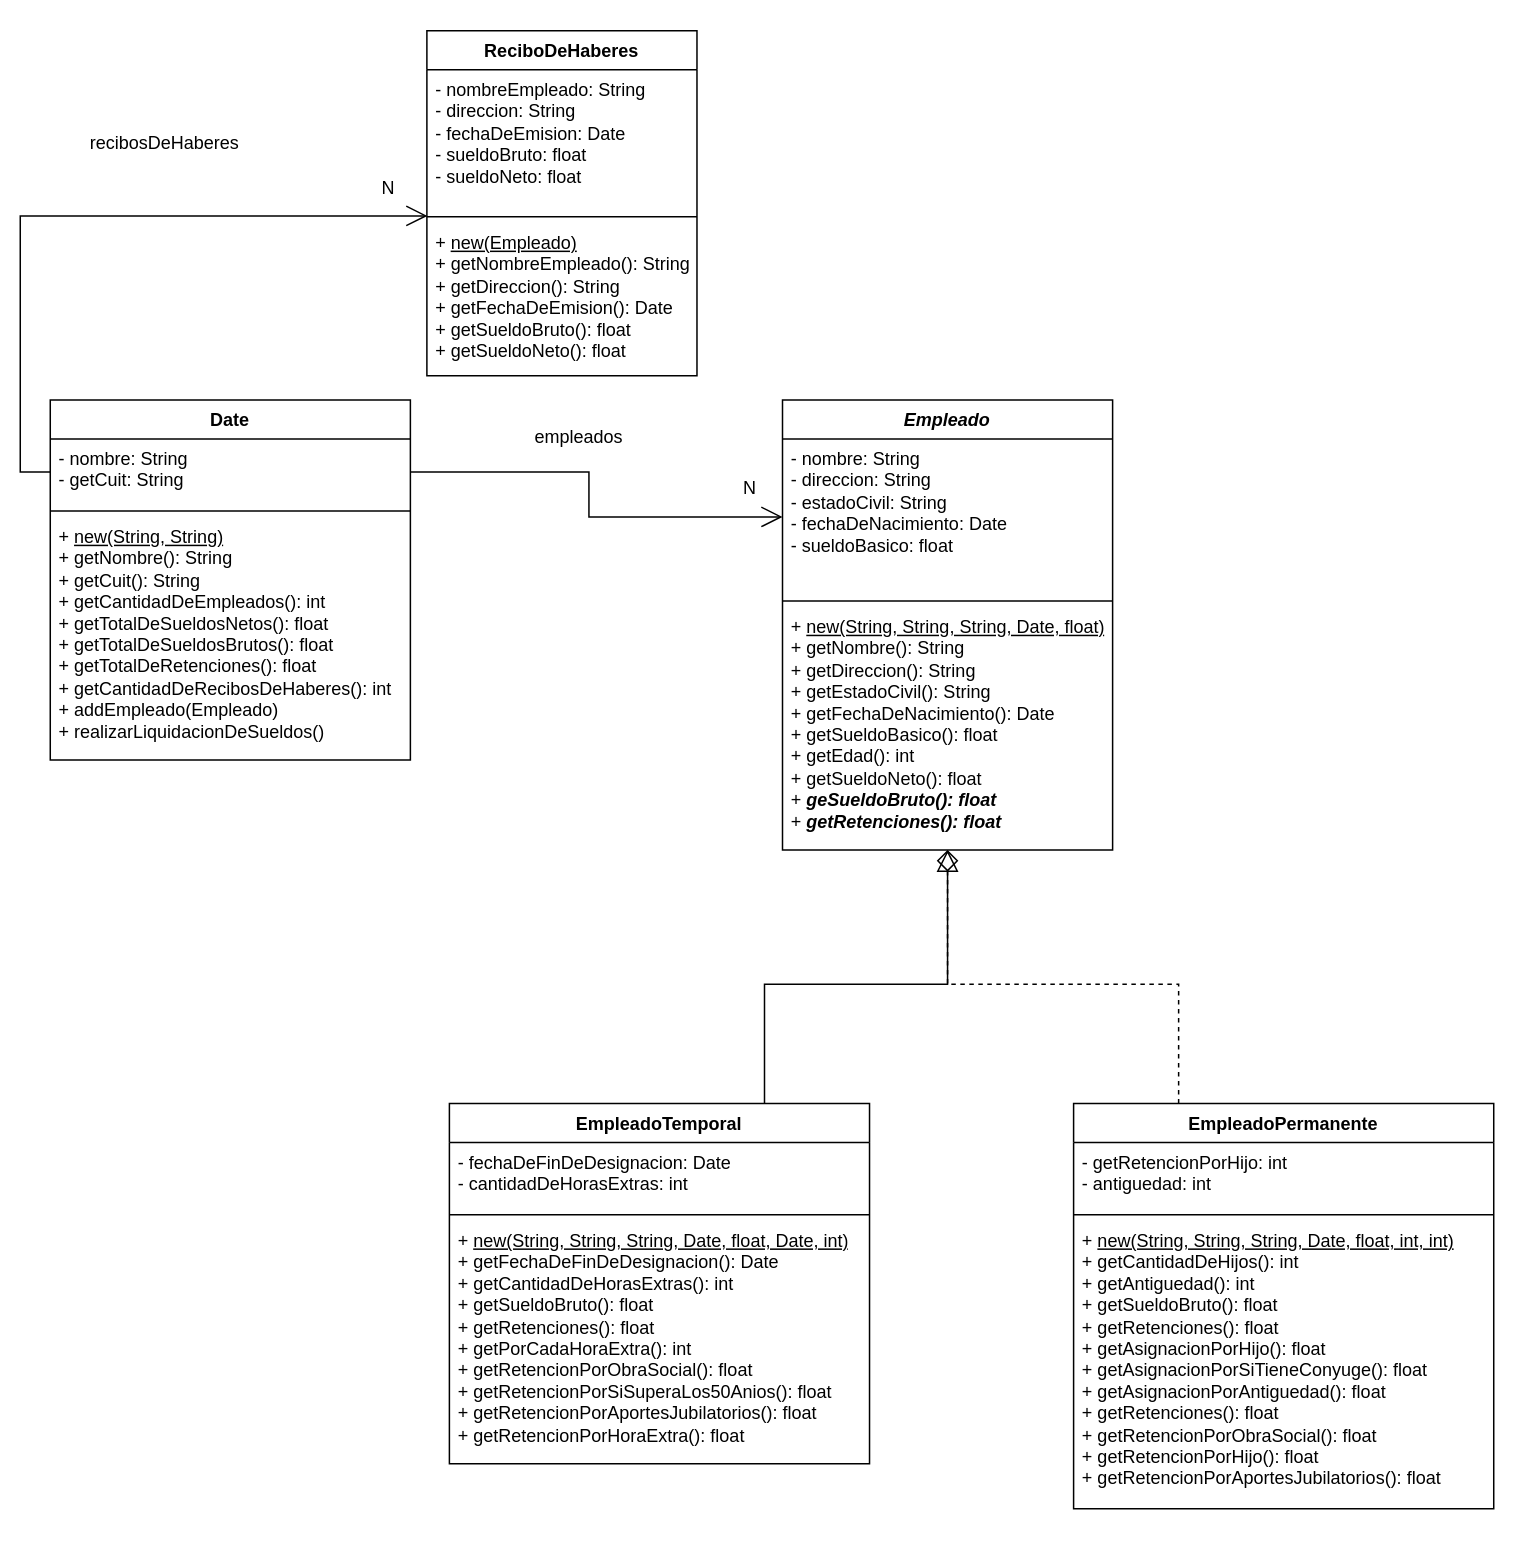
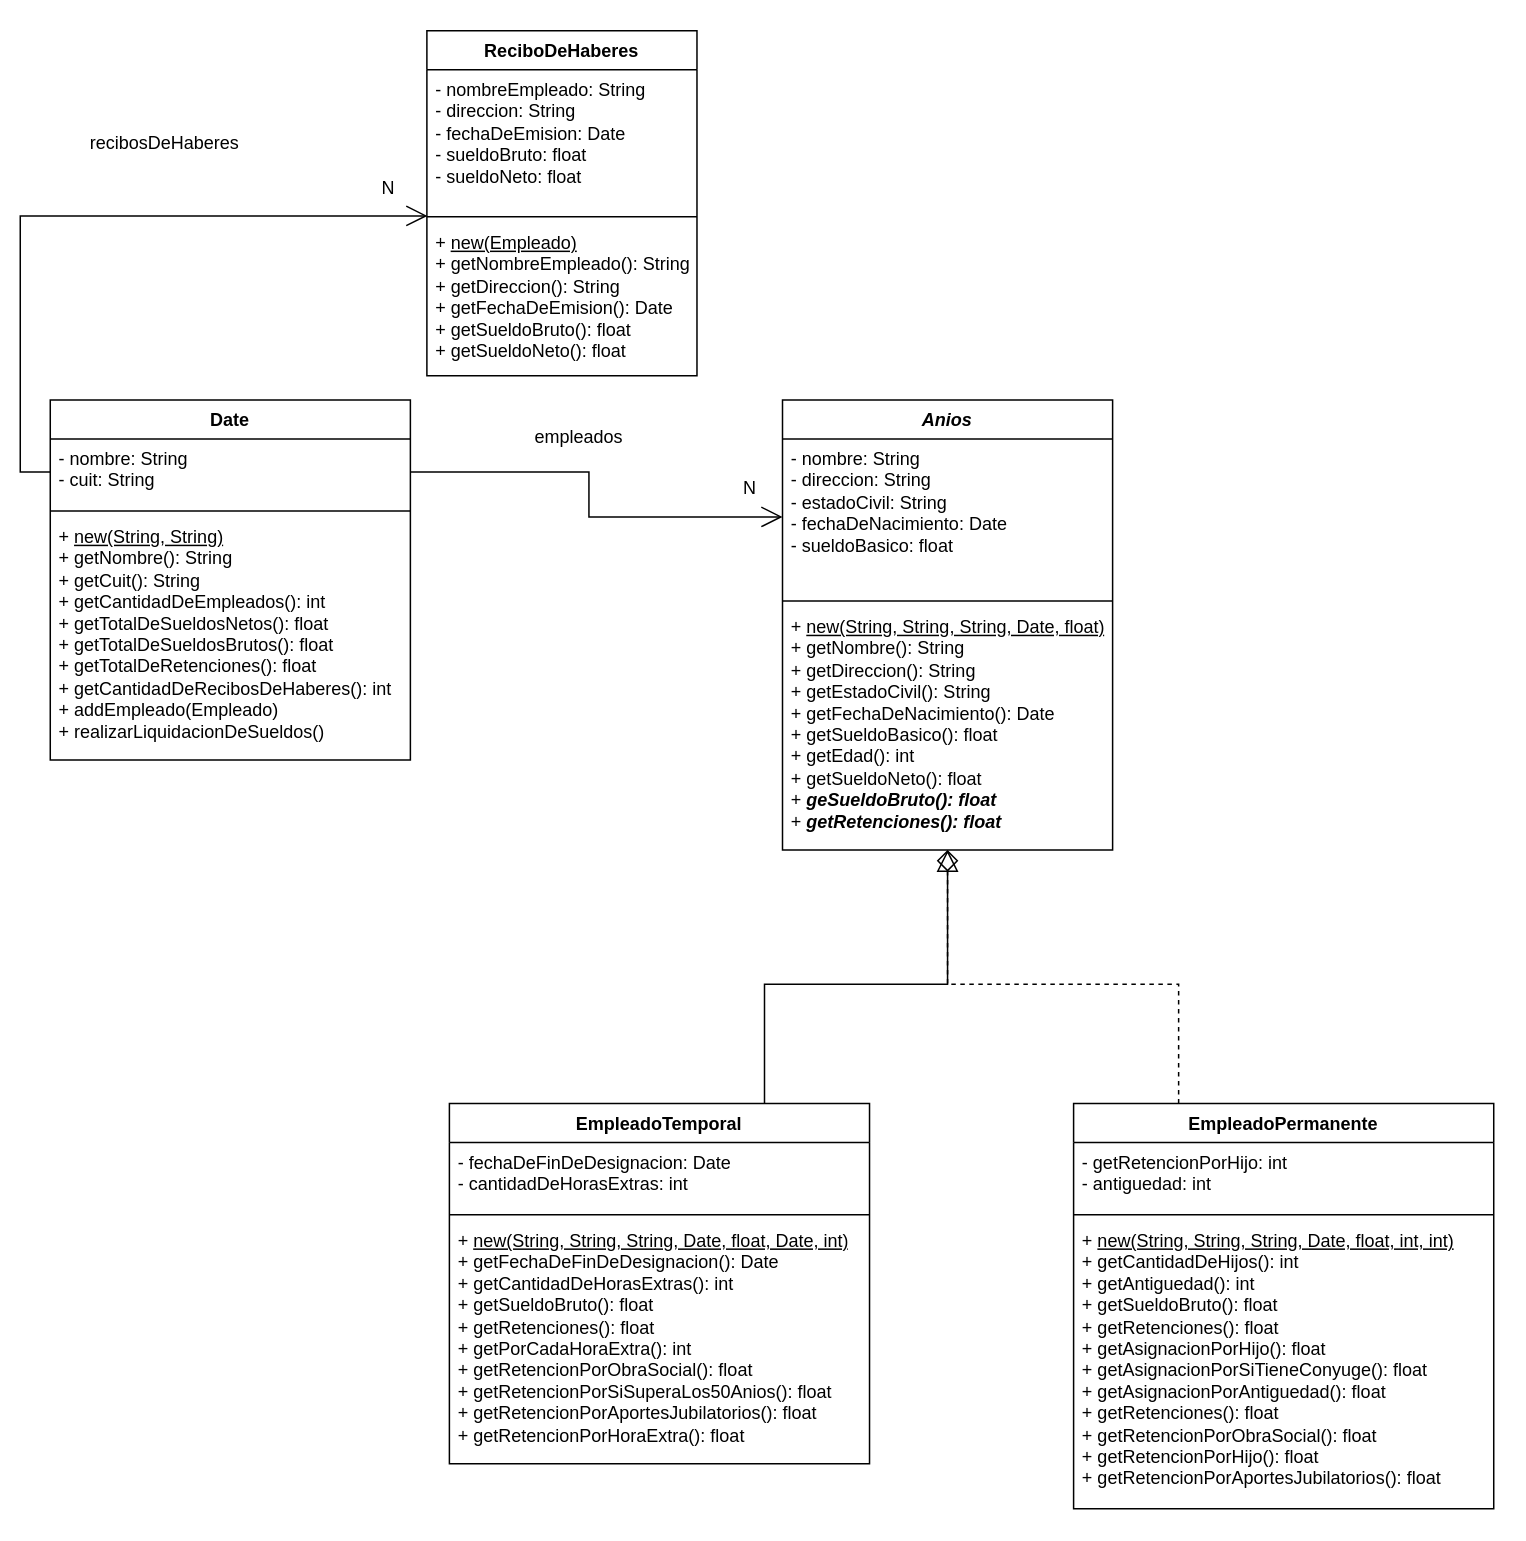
(947, 421) -> (947, 421)
(133, 471) -> (131, 471)
